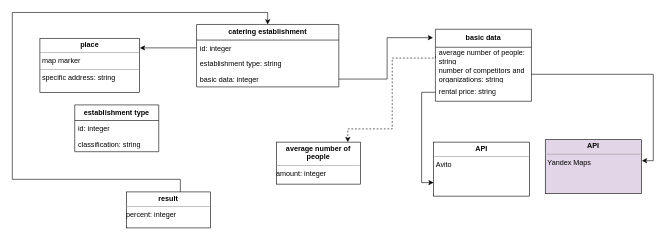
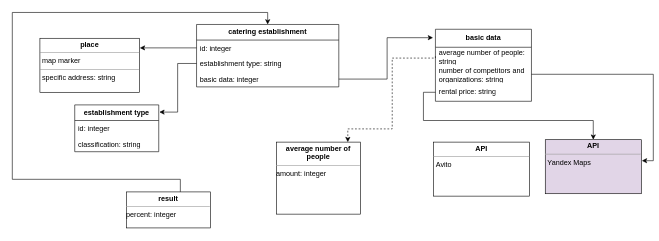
none -> (178, 80)
(422, 139) -> (494, 120)
(318, 163) -> (318, 178)
